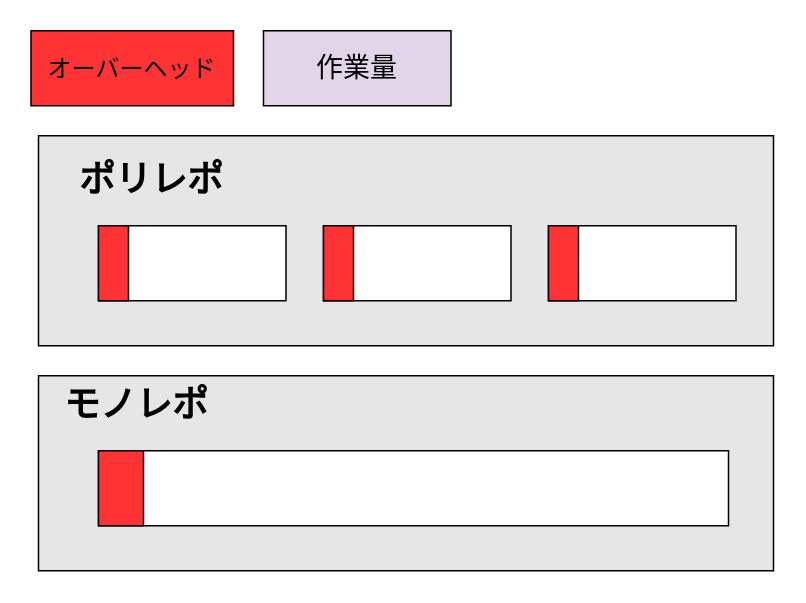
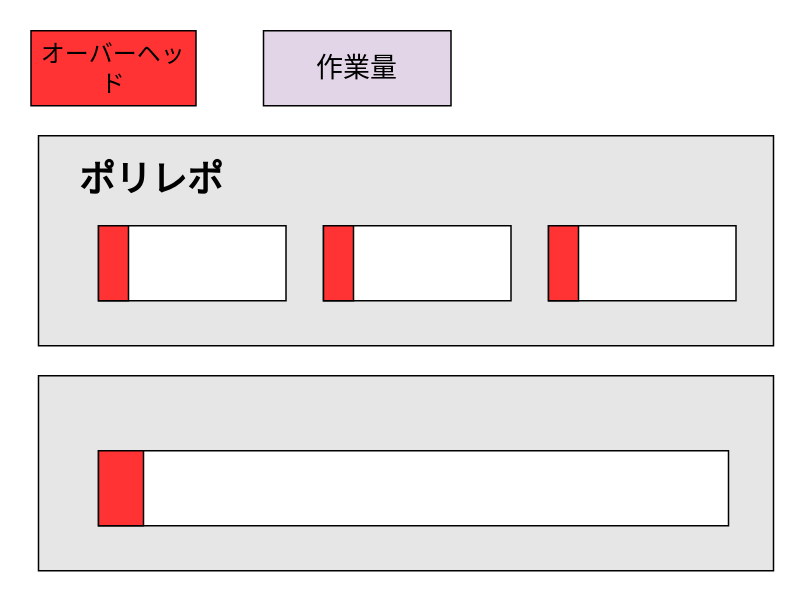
(132, 68) -> (113, 68)
(136, 406) -> none
